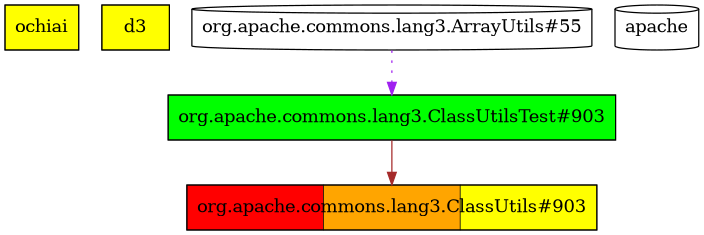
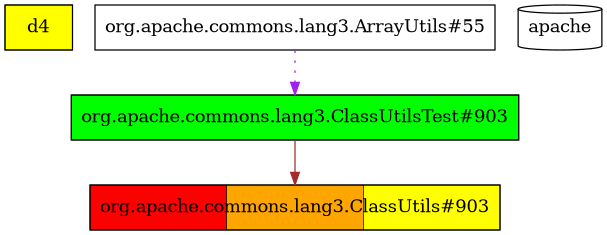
(42, 28) -> none
(136, 28) -> (39, 28)
(392, 28) -> (295, 28)
